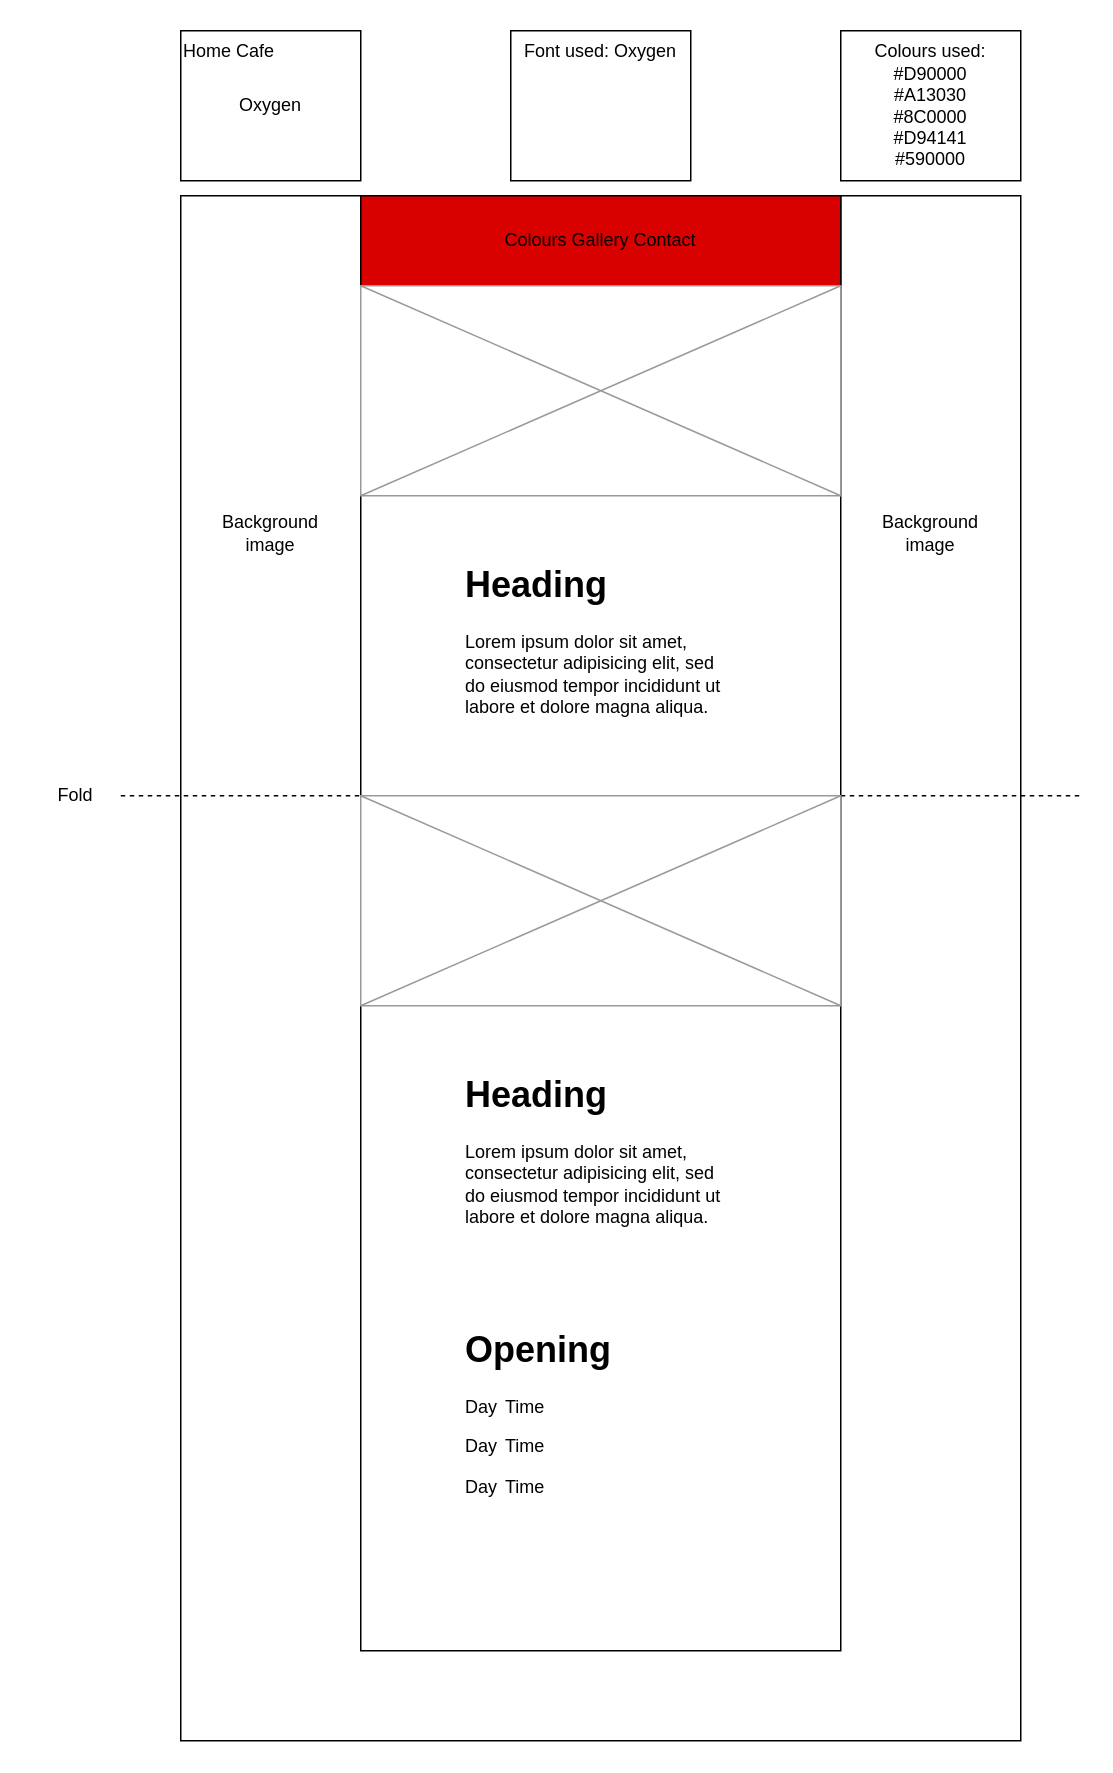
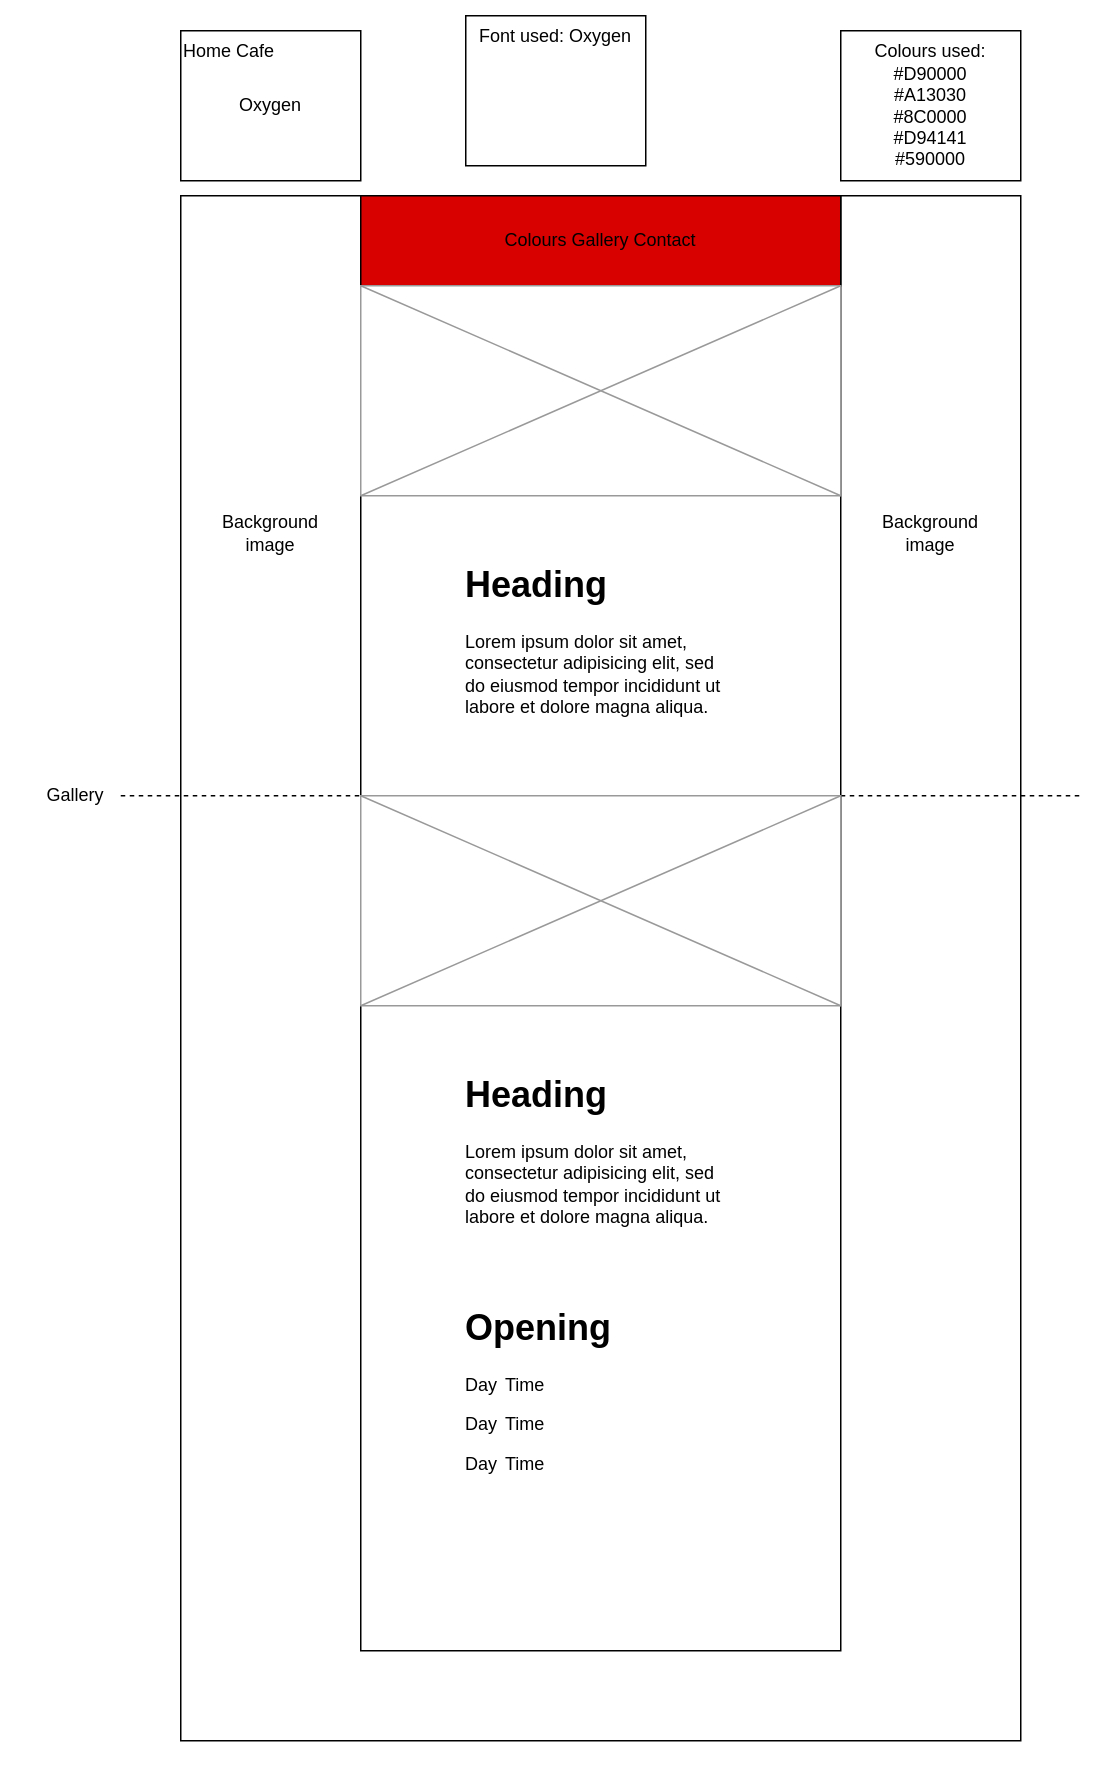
(601, 106) -> (556, 91)
(76, 796) -> (76, 796)
(601, 1411) -> (601, 1388)
